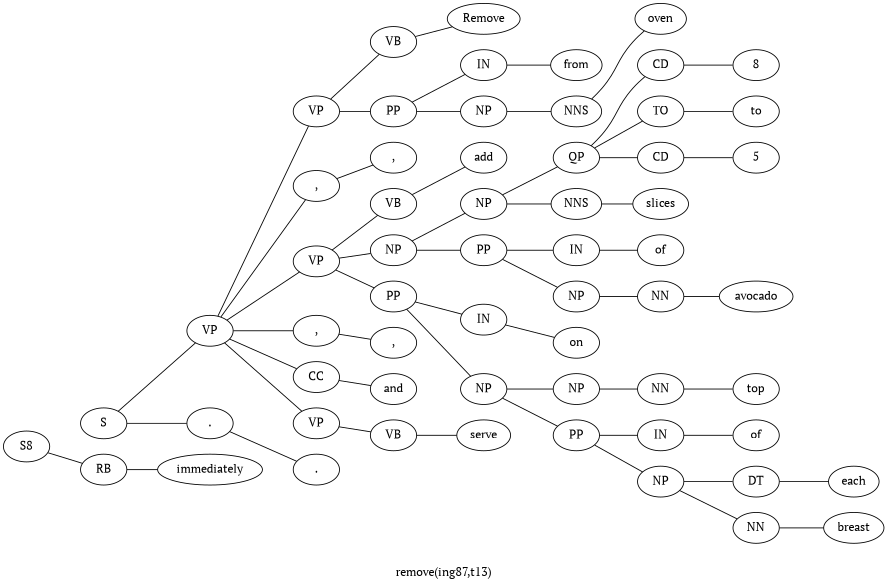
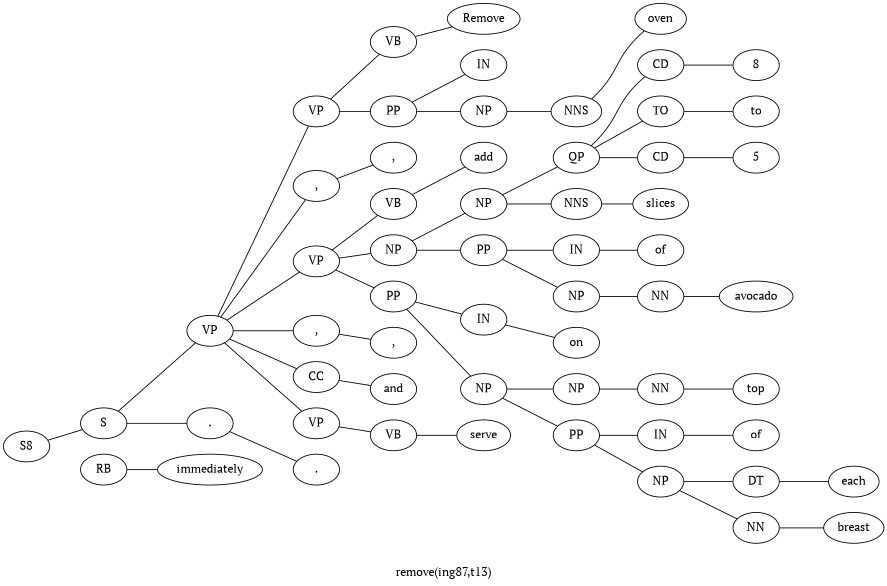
(576, 65) -> none
(65, 458) -> (65, 435)
